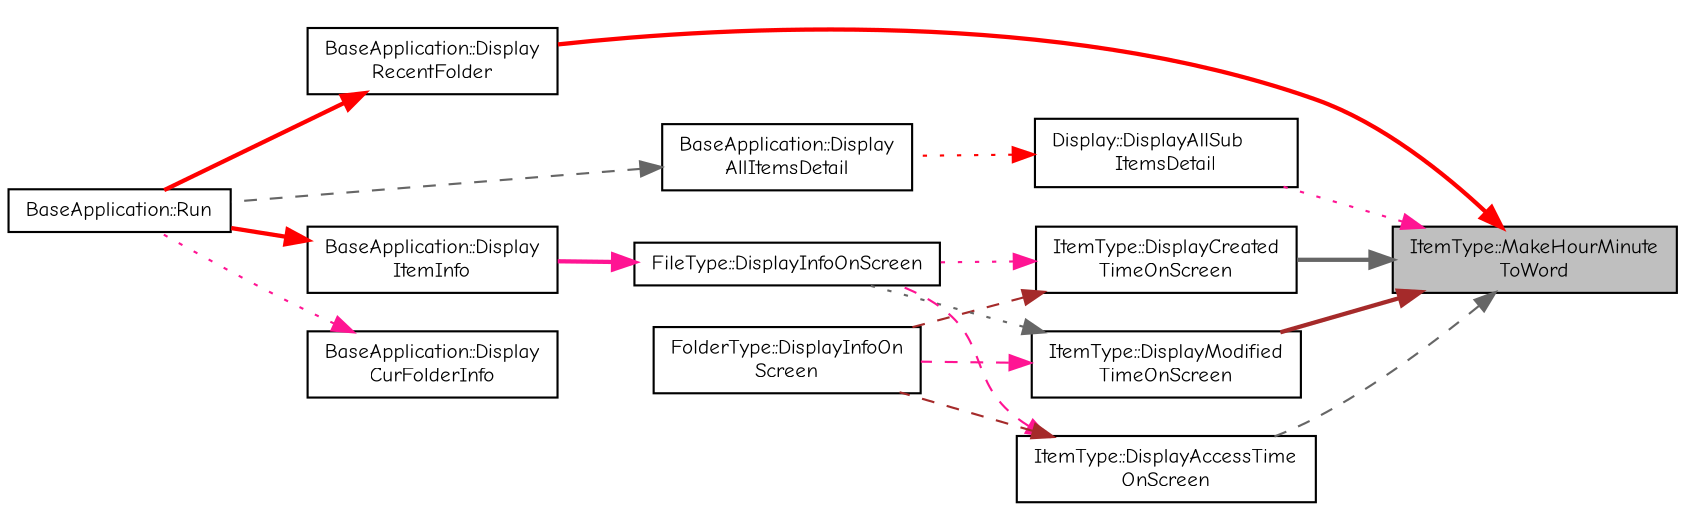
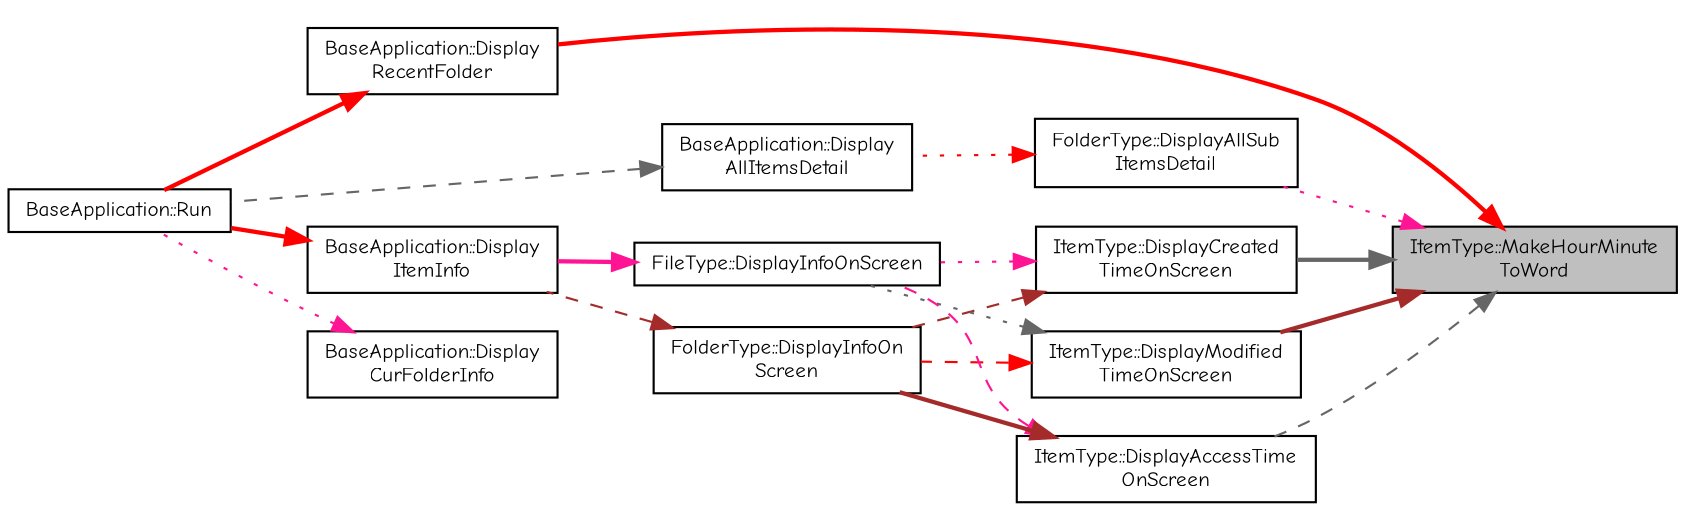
(1166, 153) -> (1166, 153)
none -> (599, 307)
(965, 362) -> (965, 362)
(966, 412) -> (966, 412)
